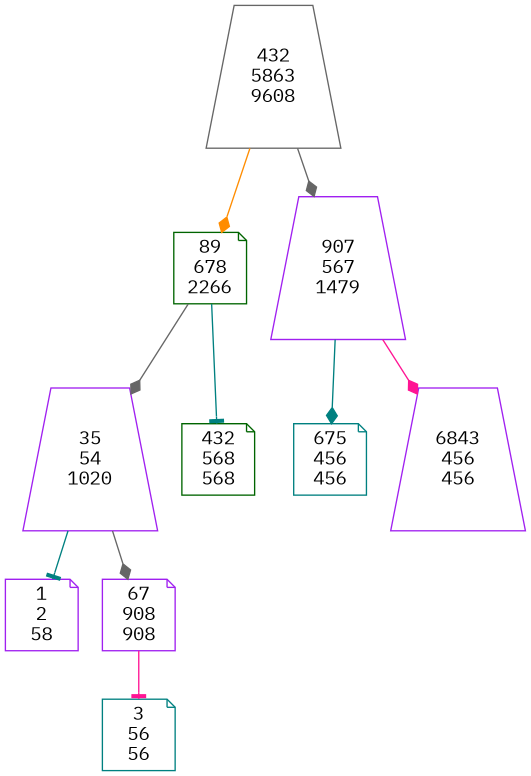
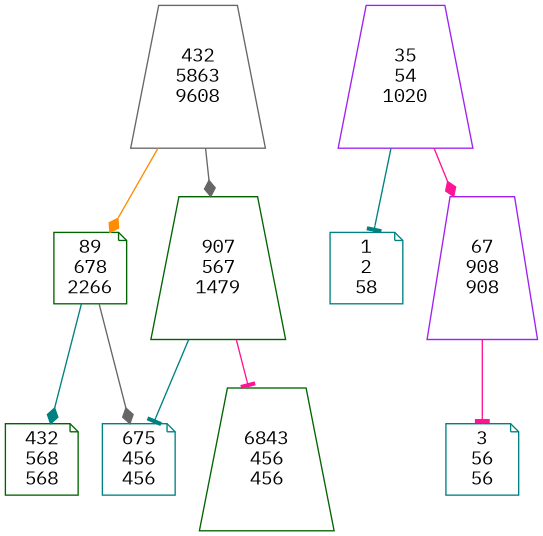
(338, 268) -> (218, 268)
(164, 342) -> (113, 356)
(214, 360) -> (68, 356)
(396, 360) -> (242, 360)
(334, 373) -> (172, 379)
(458, 459) -> (267, 459)
(118, 547) -> (441, 165)
(42, 615) -> (366, 268)
(139, 615) -> (482, 268)
